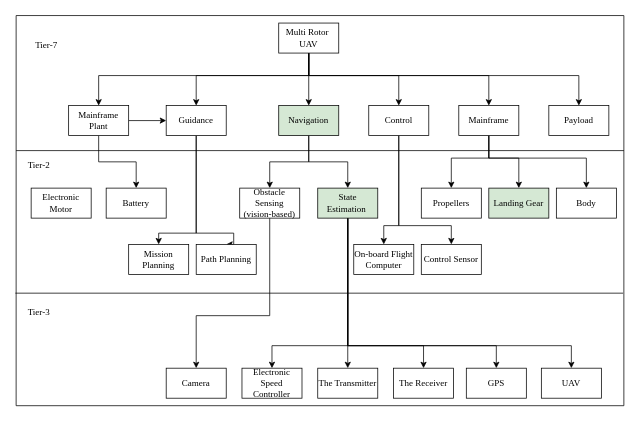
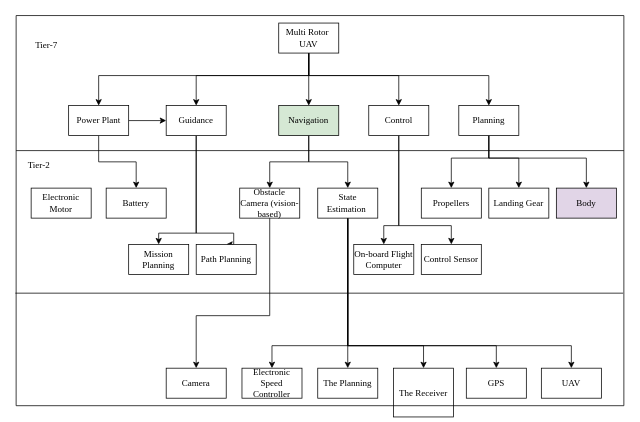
(536, 75) -> none
(99, 120) -> (99, 120)
(489, 120) -> (489, 120)
(579, 120) -> none
(270, 203) -> (270, 203)
(348, 203) -> (348, 203)
(519, 203) -> (519, 203)
(586, 203) -> (586, 203)
(39, 312) -> none
(348, 383) -> (348, 383)
(423, 383) -> (423, 392)
